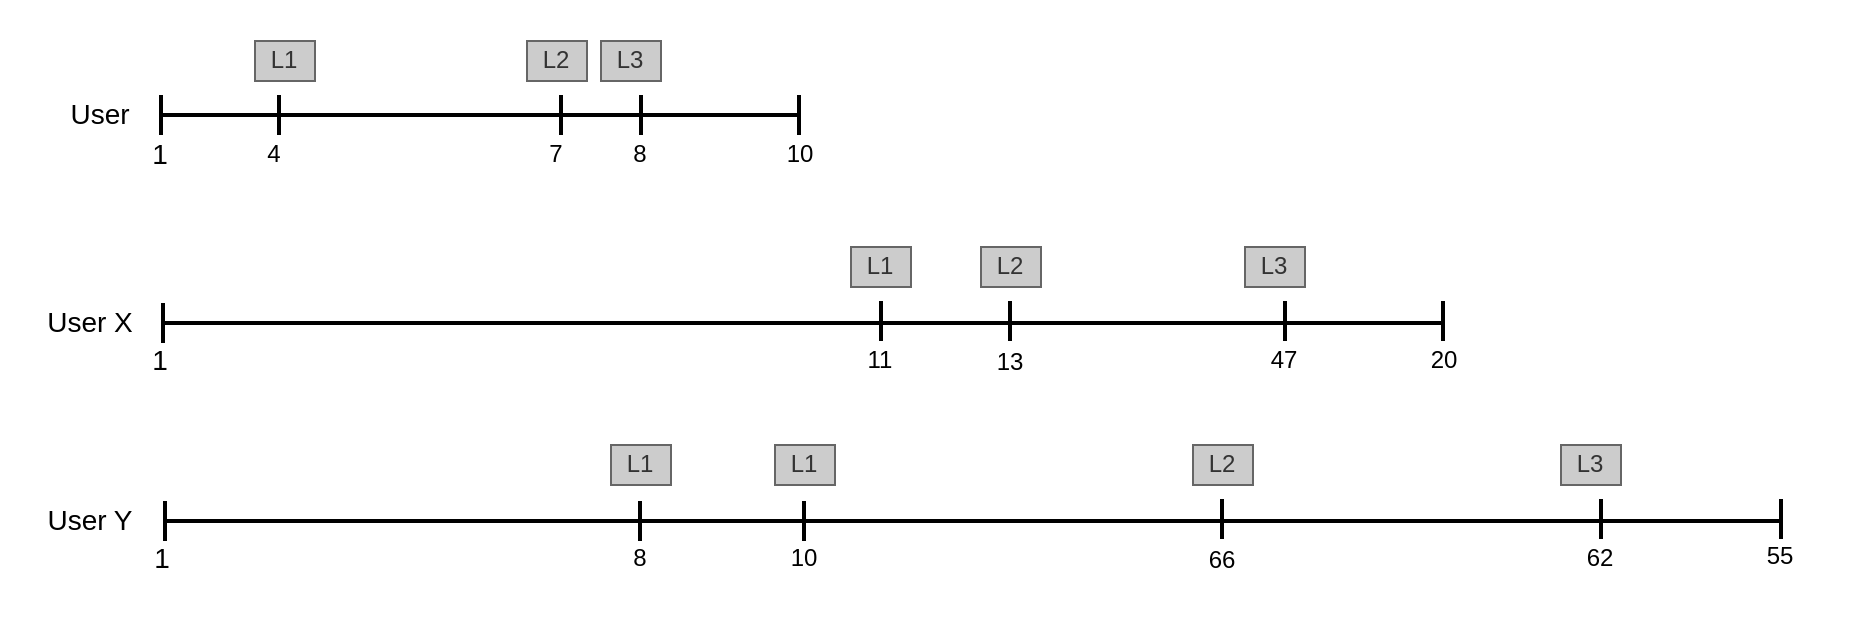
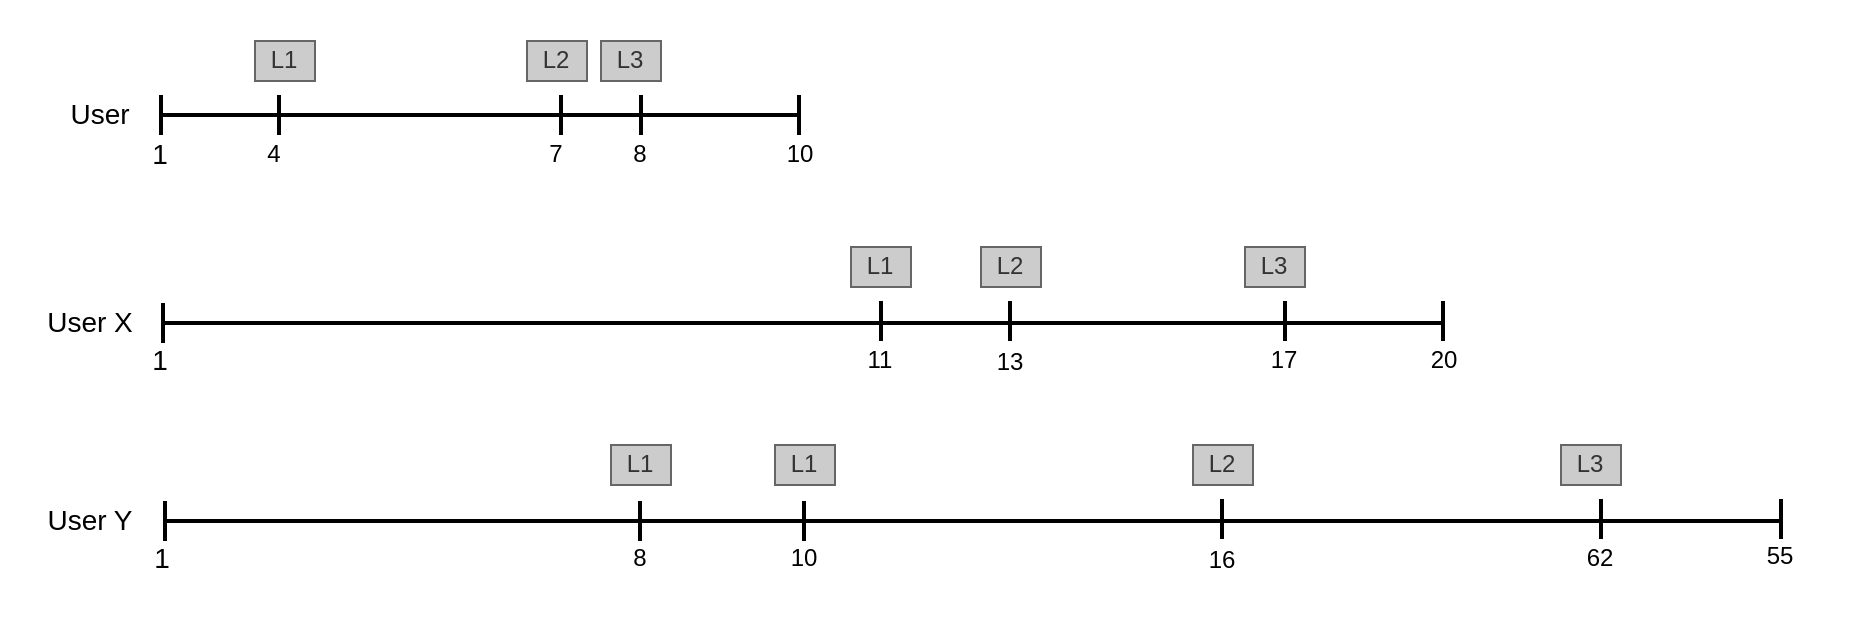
(1285, 361) -> (1285, 361)
(1223, 561) -> (1223, 561)
